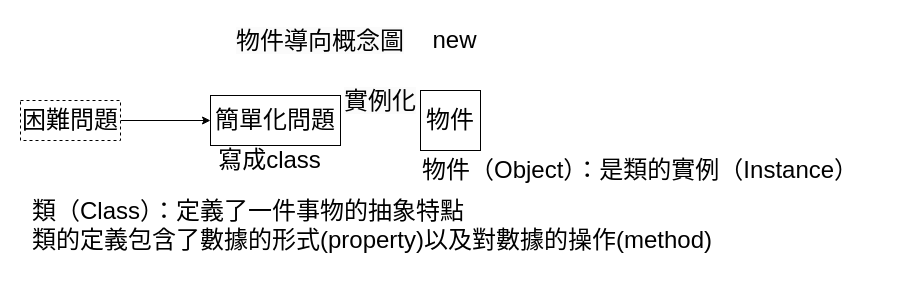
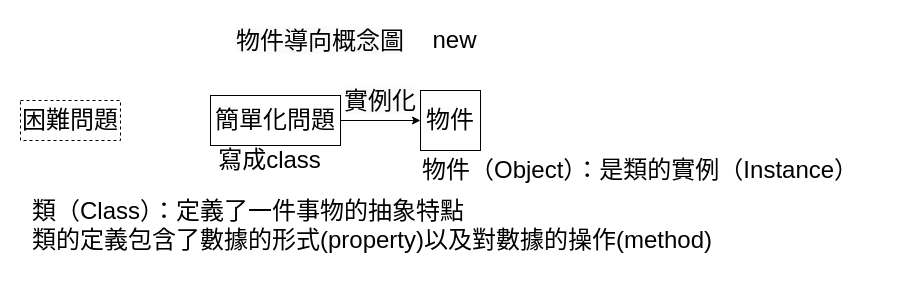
(162, 121) -> none
none -> (377, 121)
